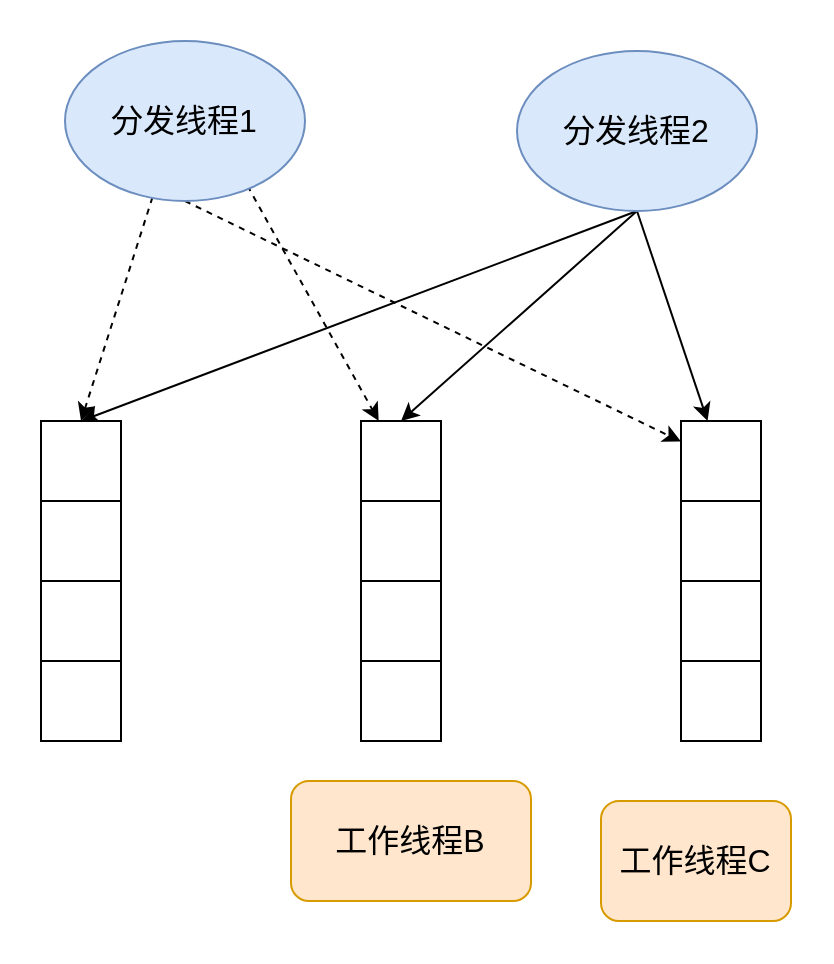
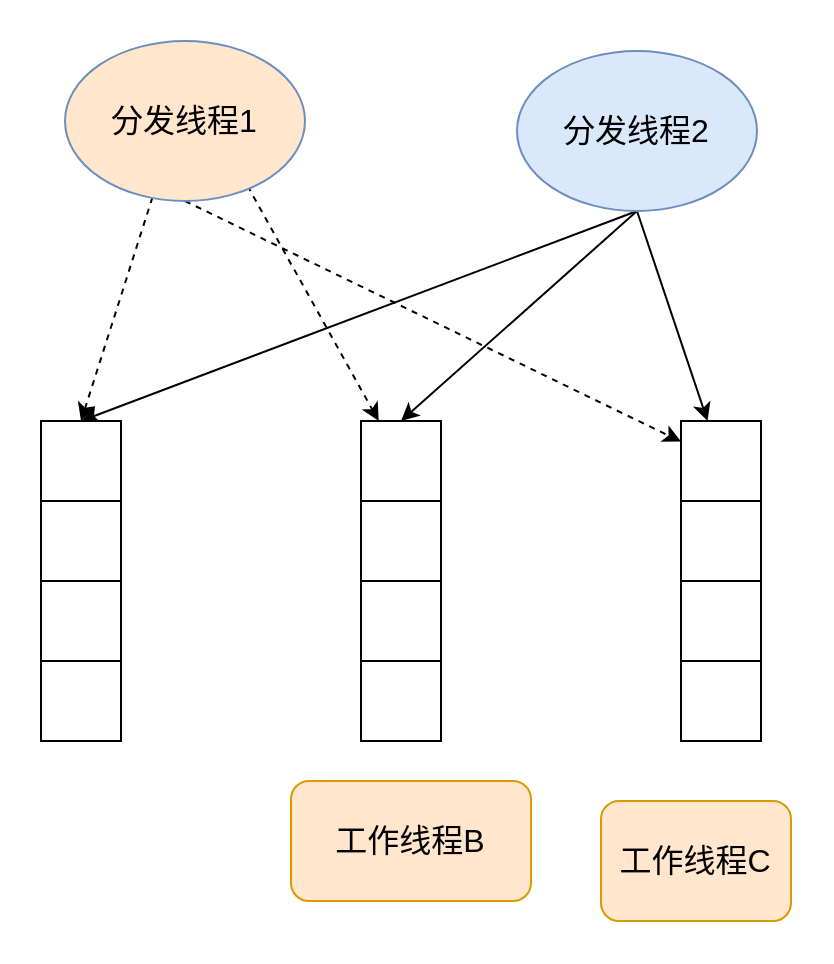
(185, 121) -> (185, 121)
